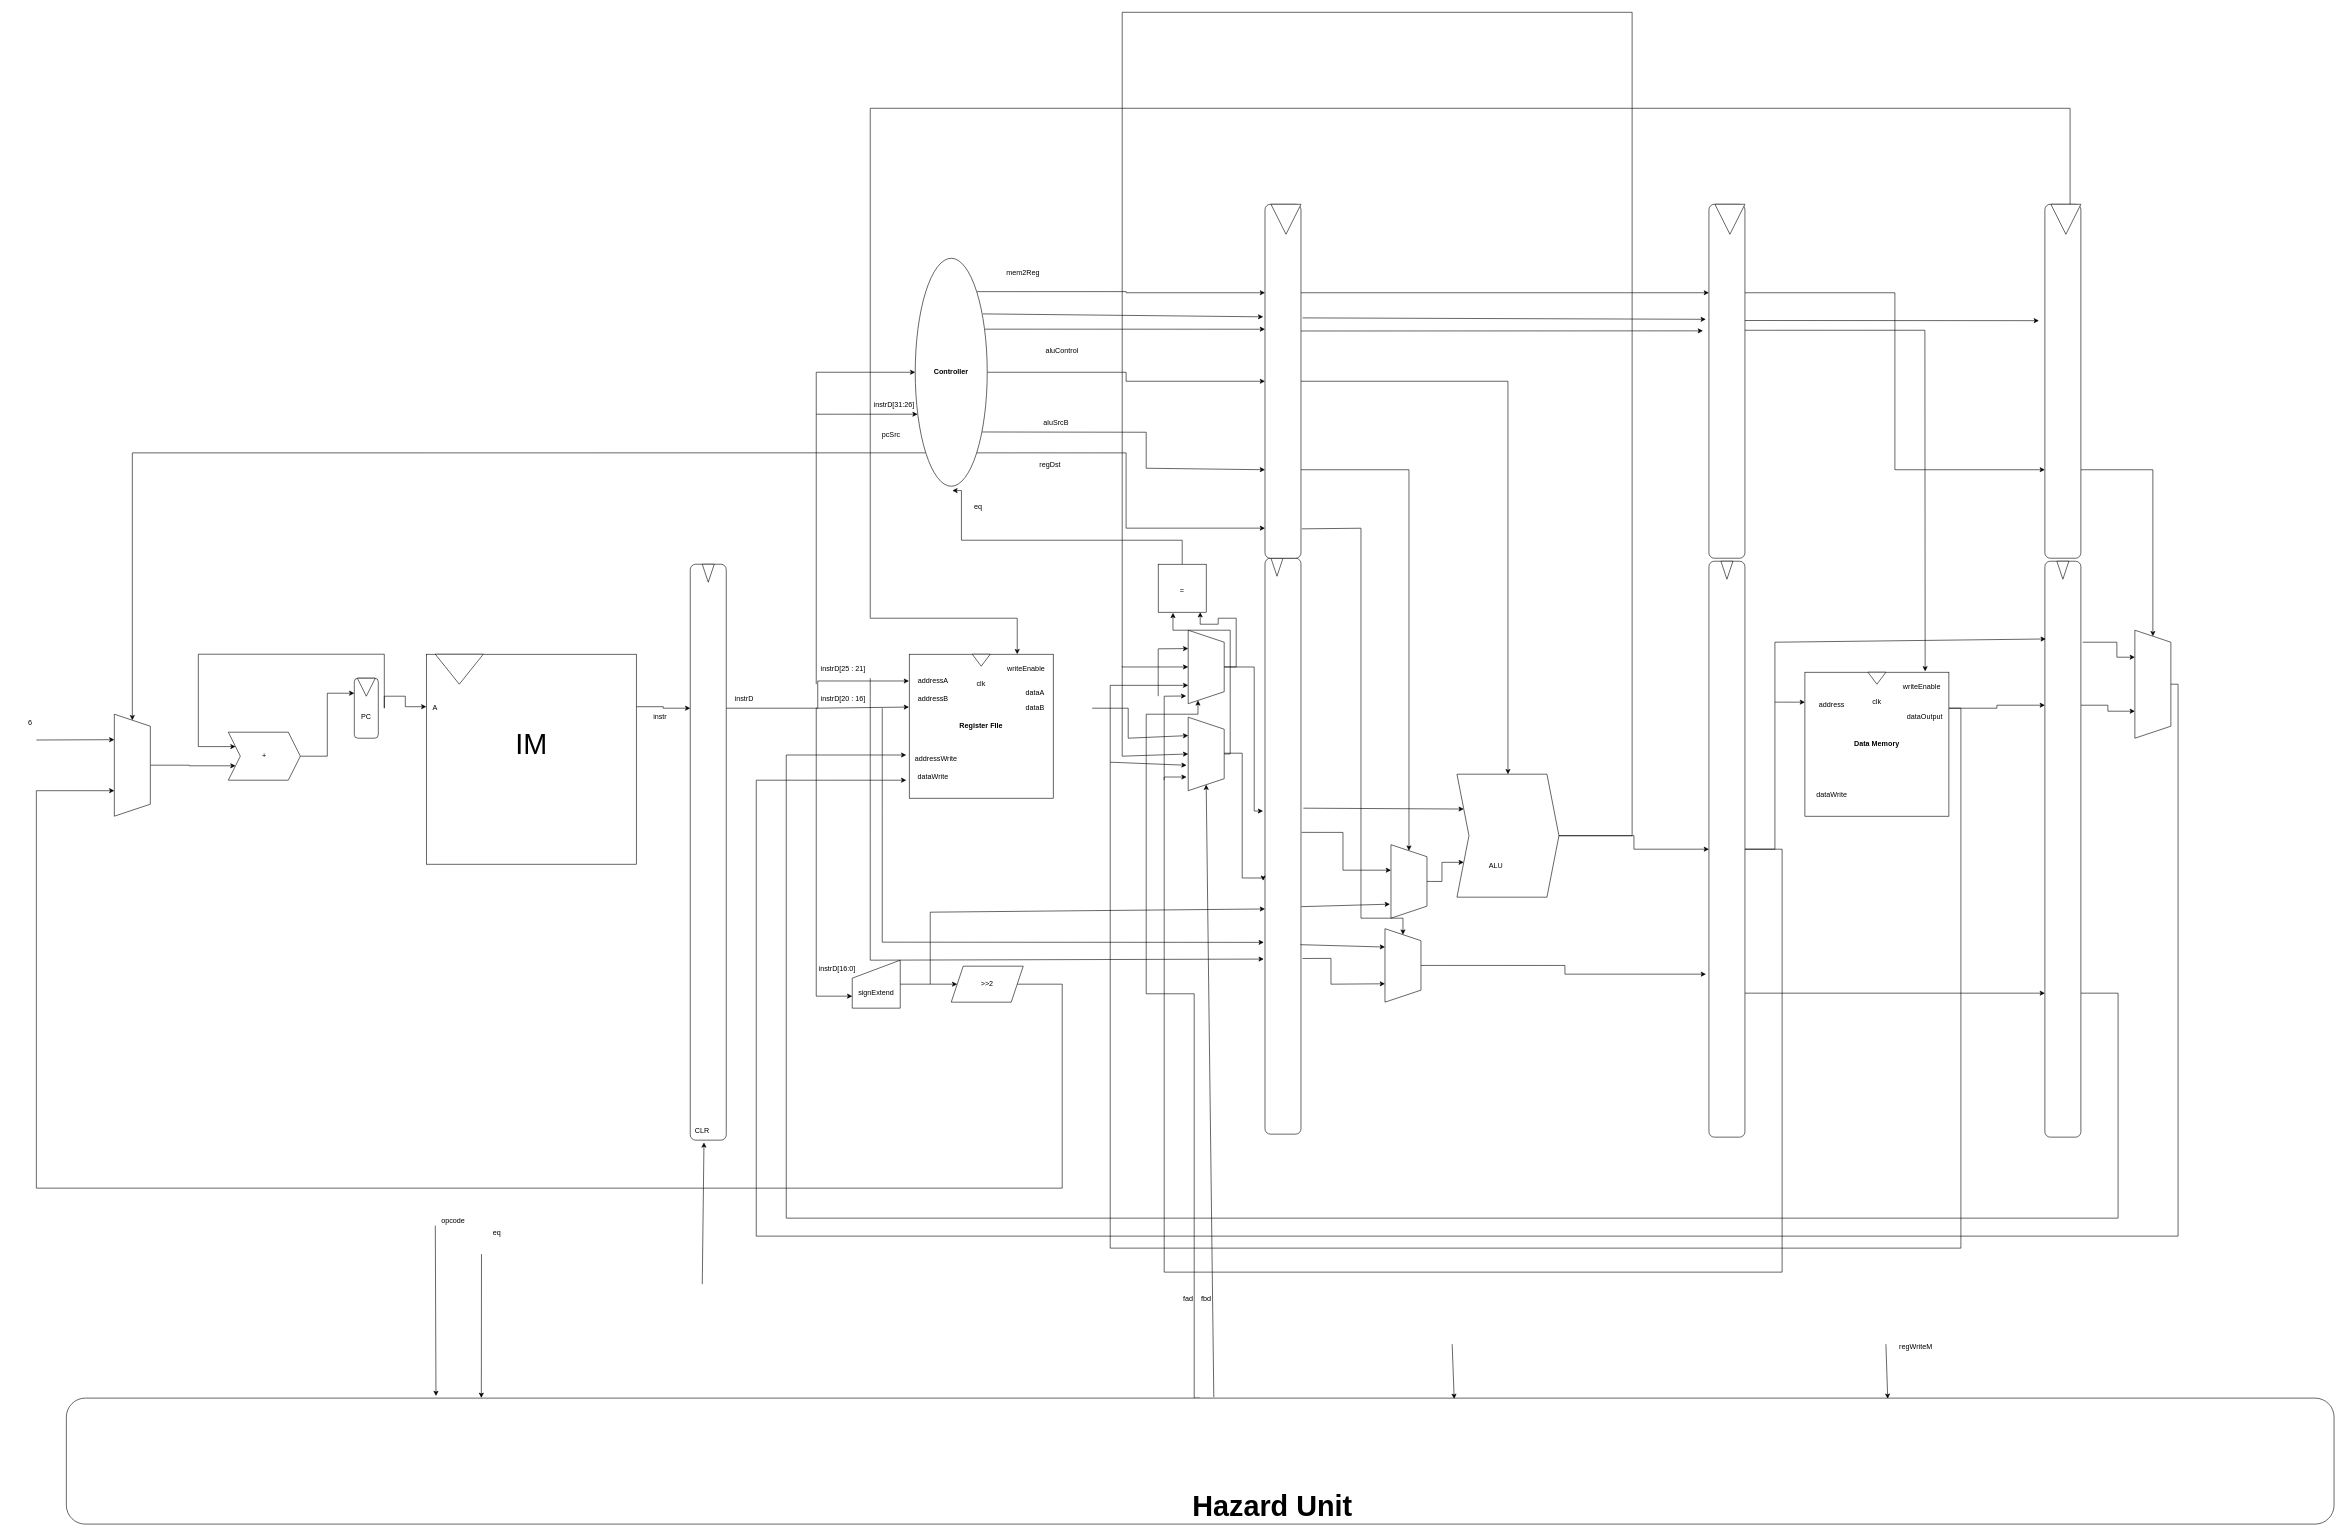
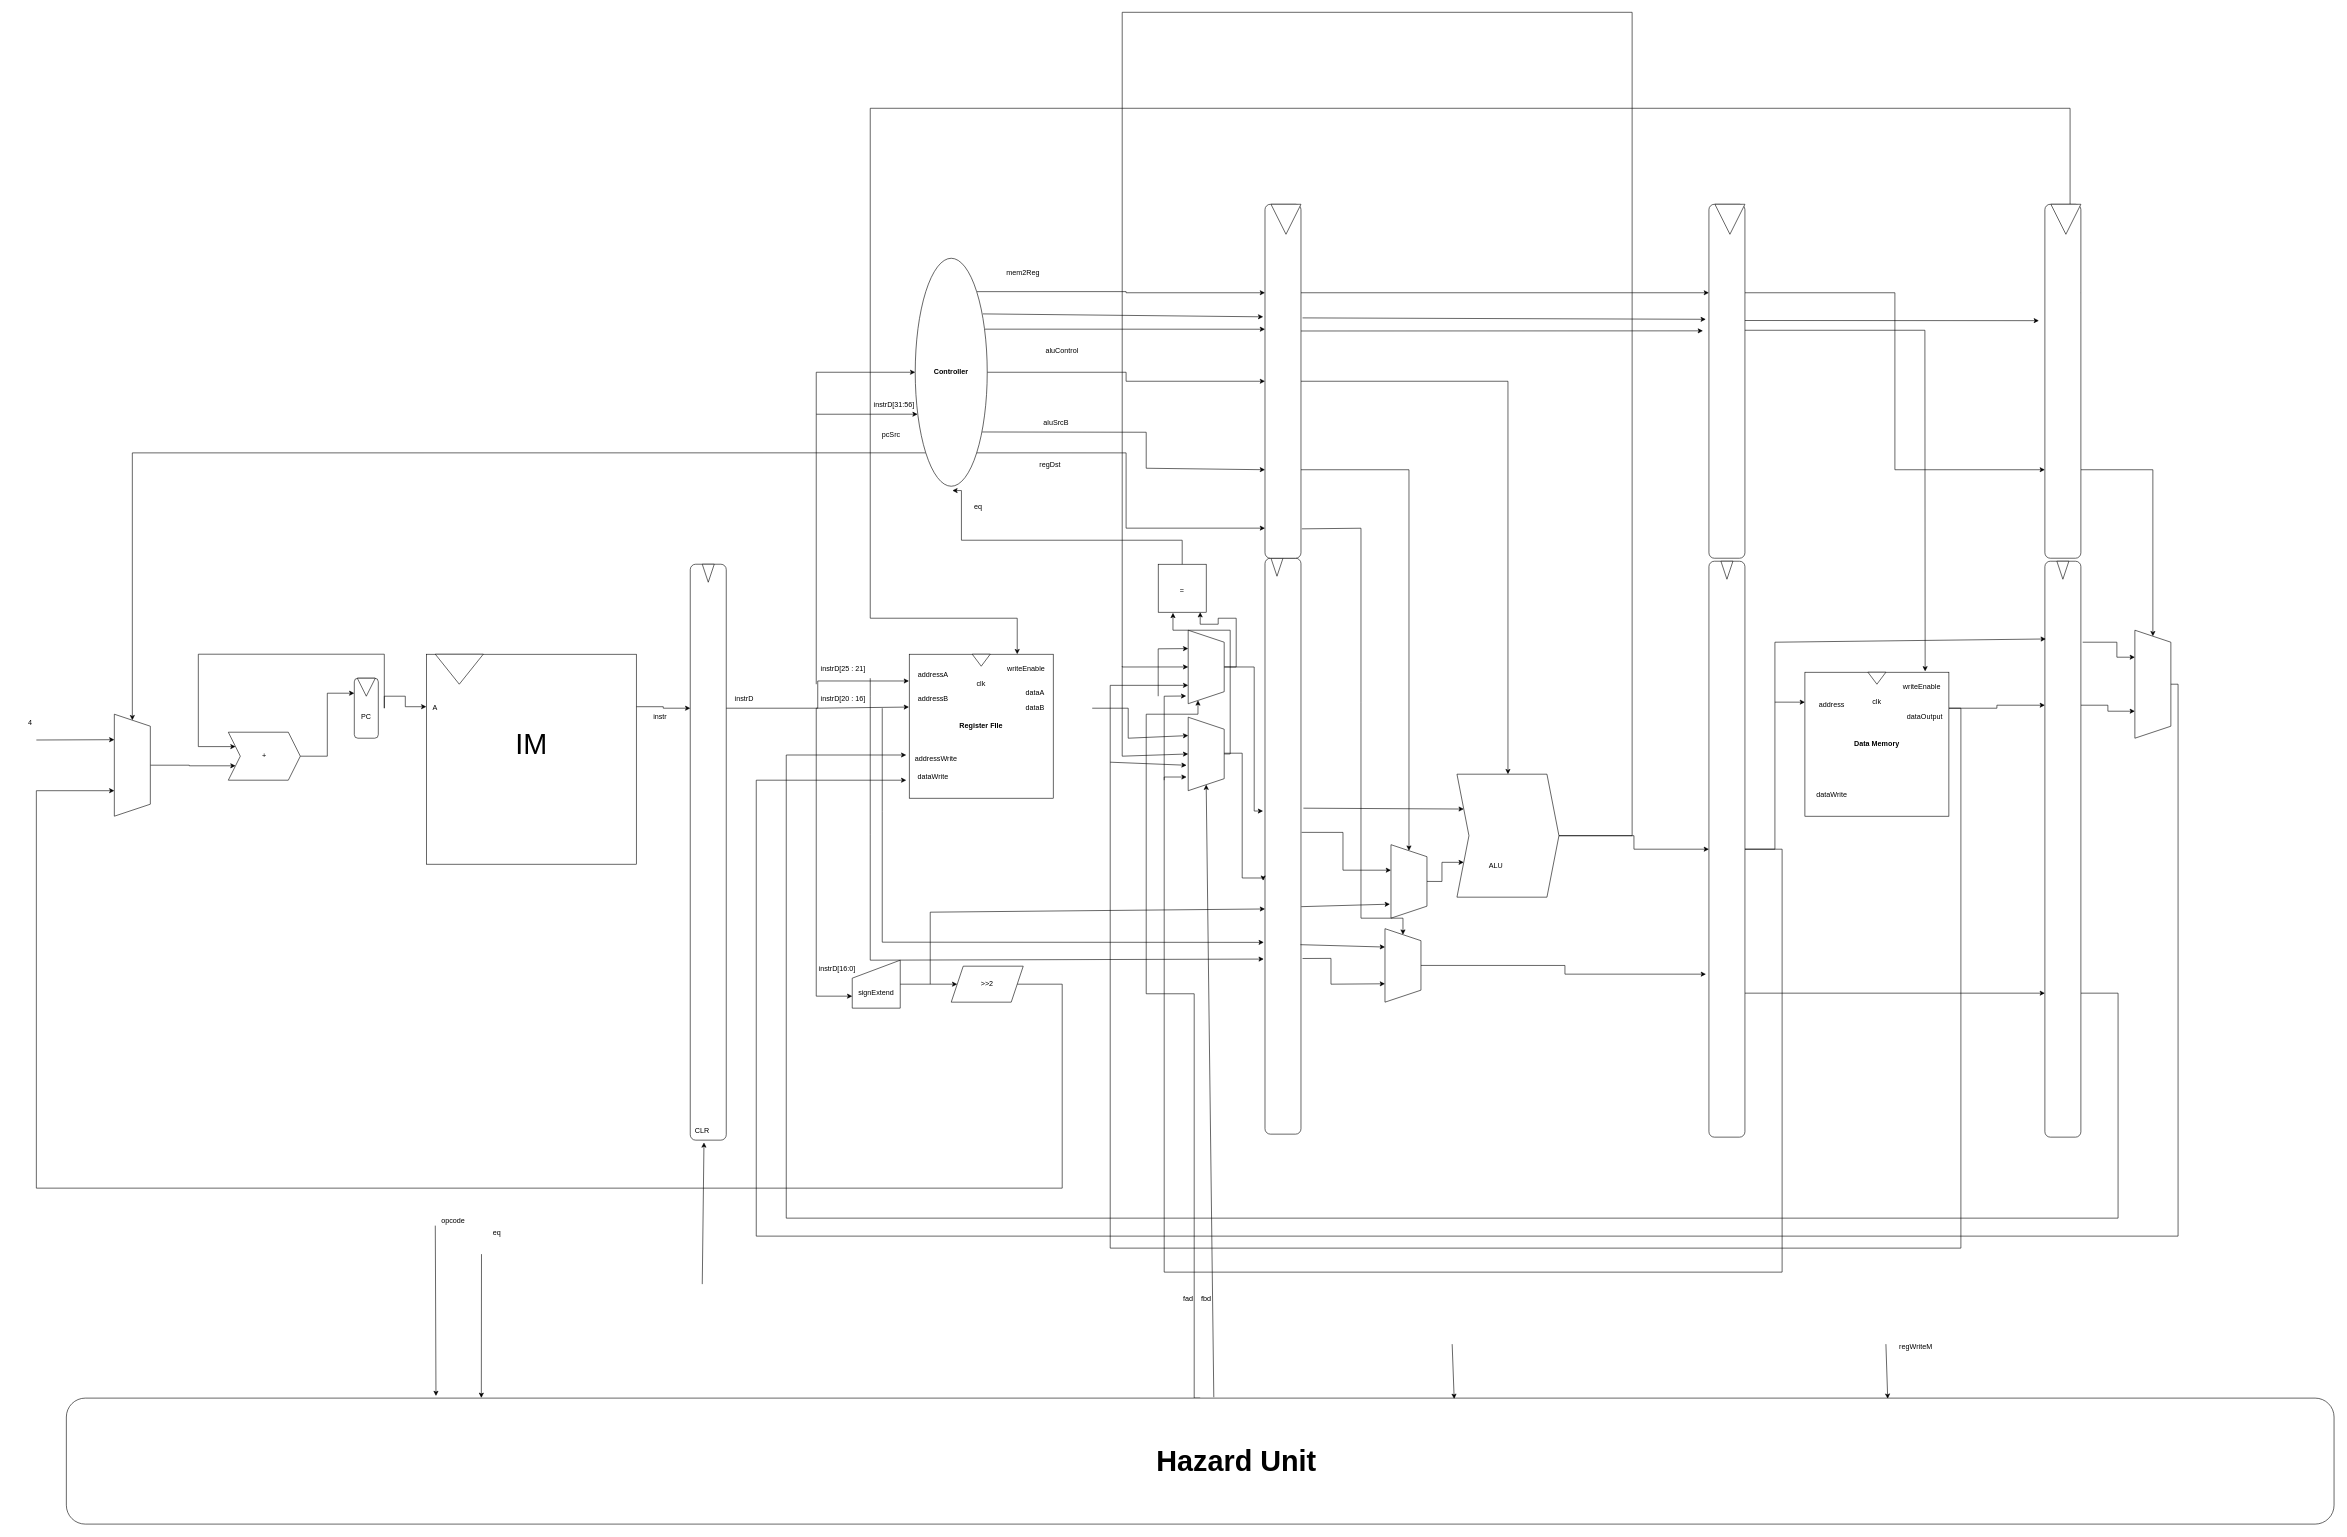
(894, 405) -> (894, 405)
(933, 681) -> (933, 675)
(30, 723) -> (30, 723)
(1272, 1506) -> (1236, 1461)
